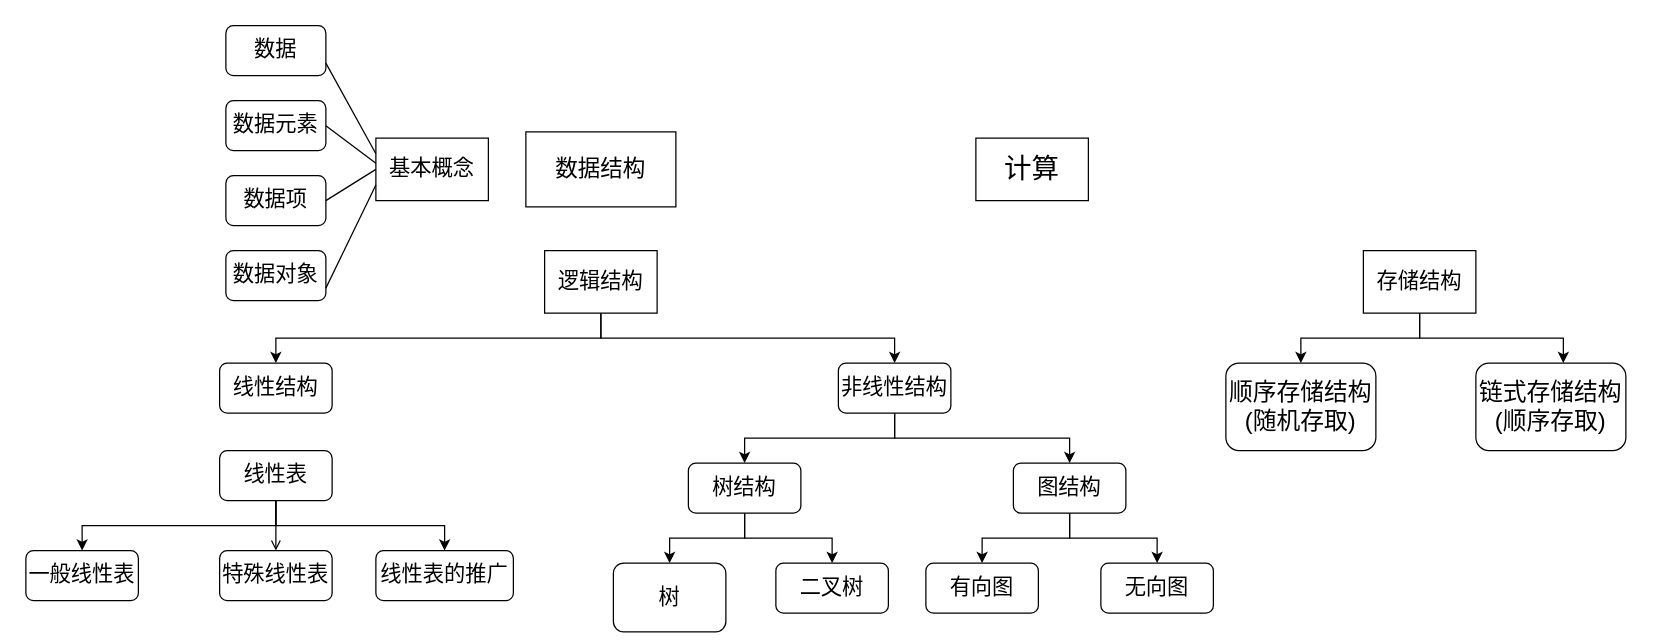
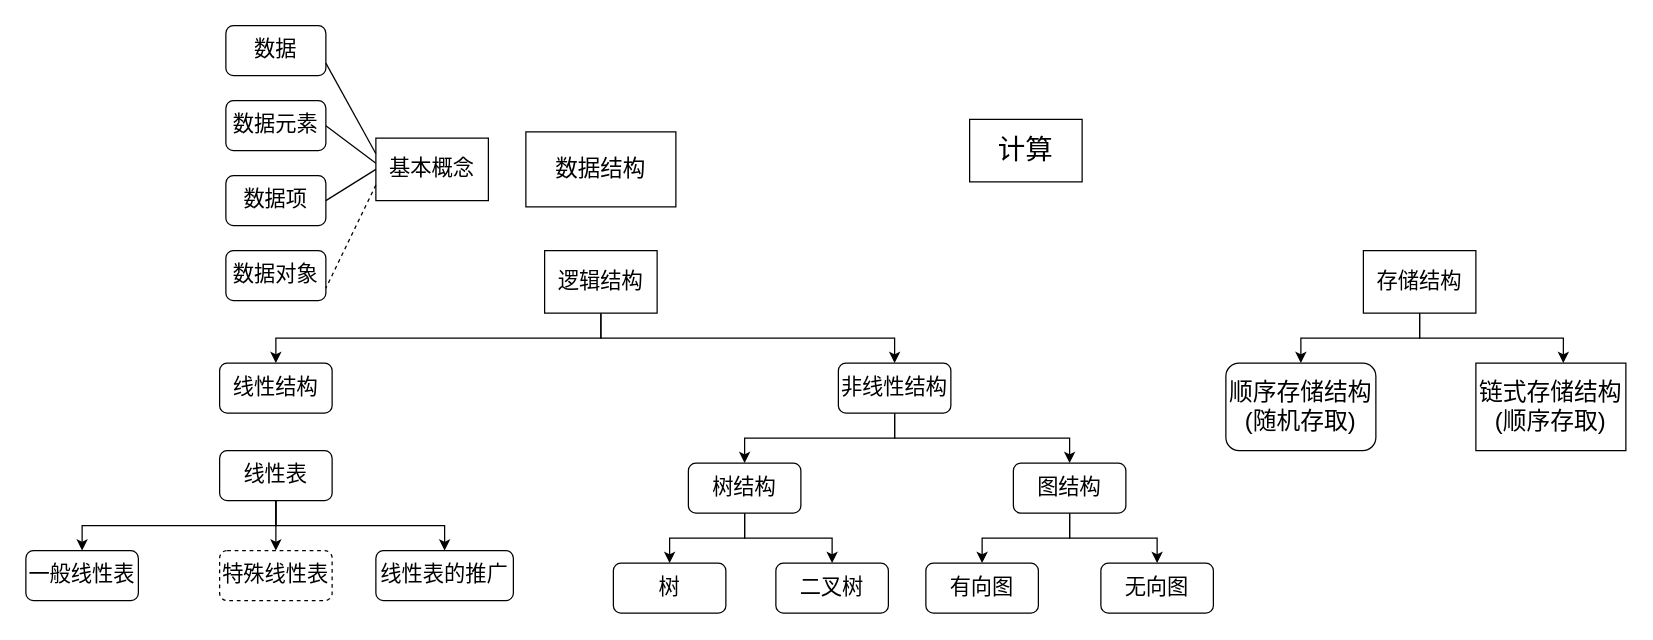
(1032, 169) -> (1026, 151)
(351, 237) -> (351, 237)
(1551, 407) -> (1551, 407)
(276, 543) -> (276, 541)
(276, 576) -> (276, 576)
(669, 598) -> (669, 588)
